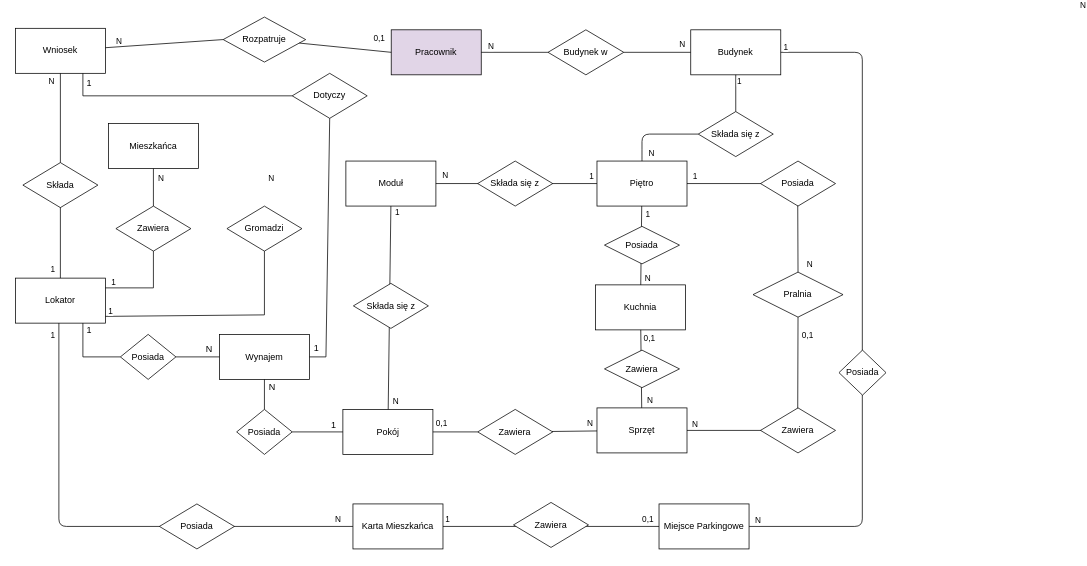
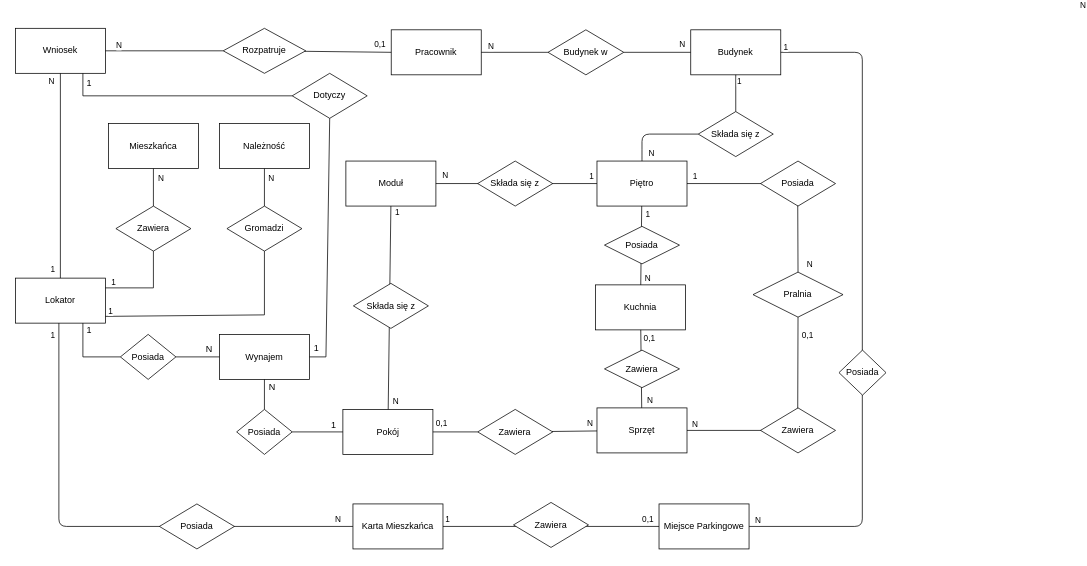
(264, 39) -> (264, 51)
(436, 52) -> (436, 52)
none -> (264, 146)
(60, 185) -> none
none -> (264, 188)
